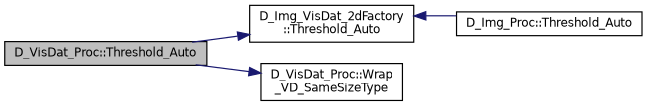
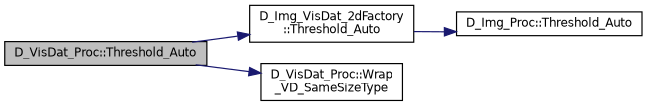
(441, 16) -> (429, 32)
